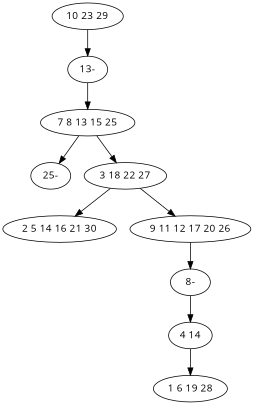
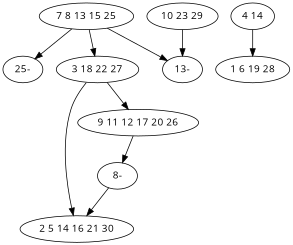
(88, 92) -> (134, 43)
(190, 305) -> (100, 199)
